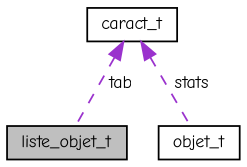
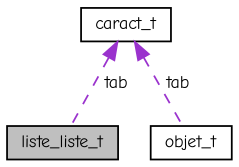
(189, 84) -> (175, 84)
(67, 143) -> (63, 143)
